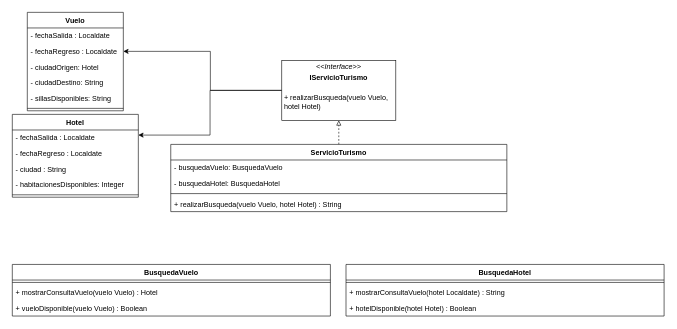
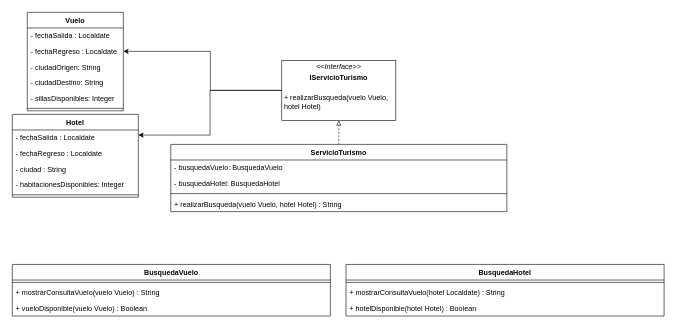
(67, 67) -> (69, 67)
(76, 98) -> (79, 98)
(93, 293) -> (95, 293)
